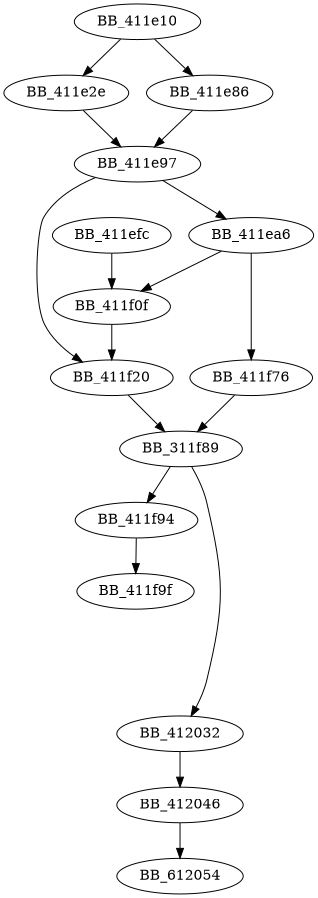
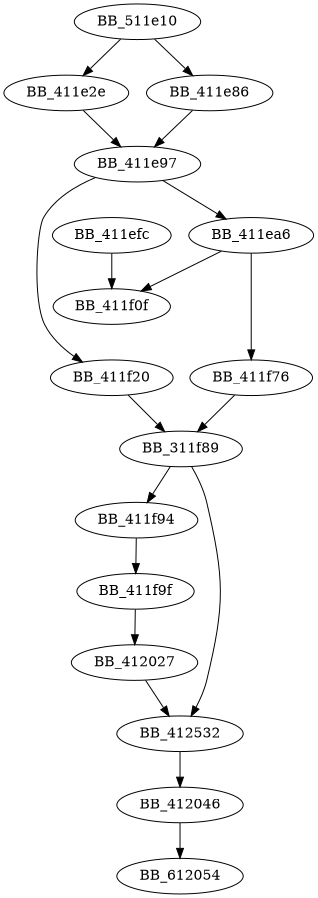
(137, 22) -> (137, 22)
(112, 337) -> none
none -> (135, 663)
(180, 734) -> (180, 734)
